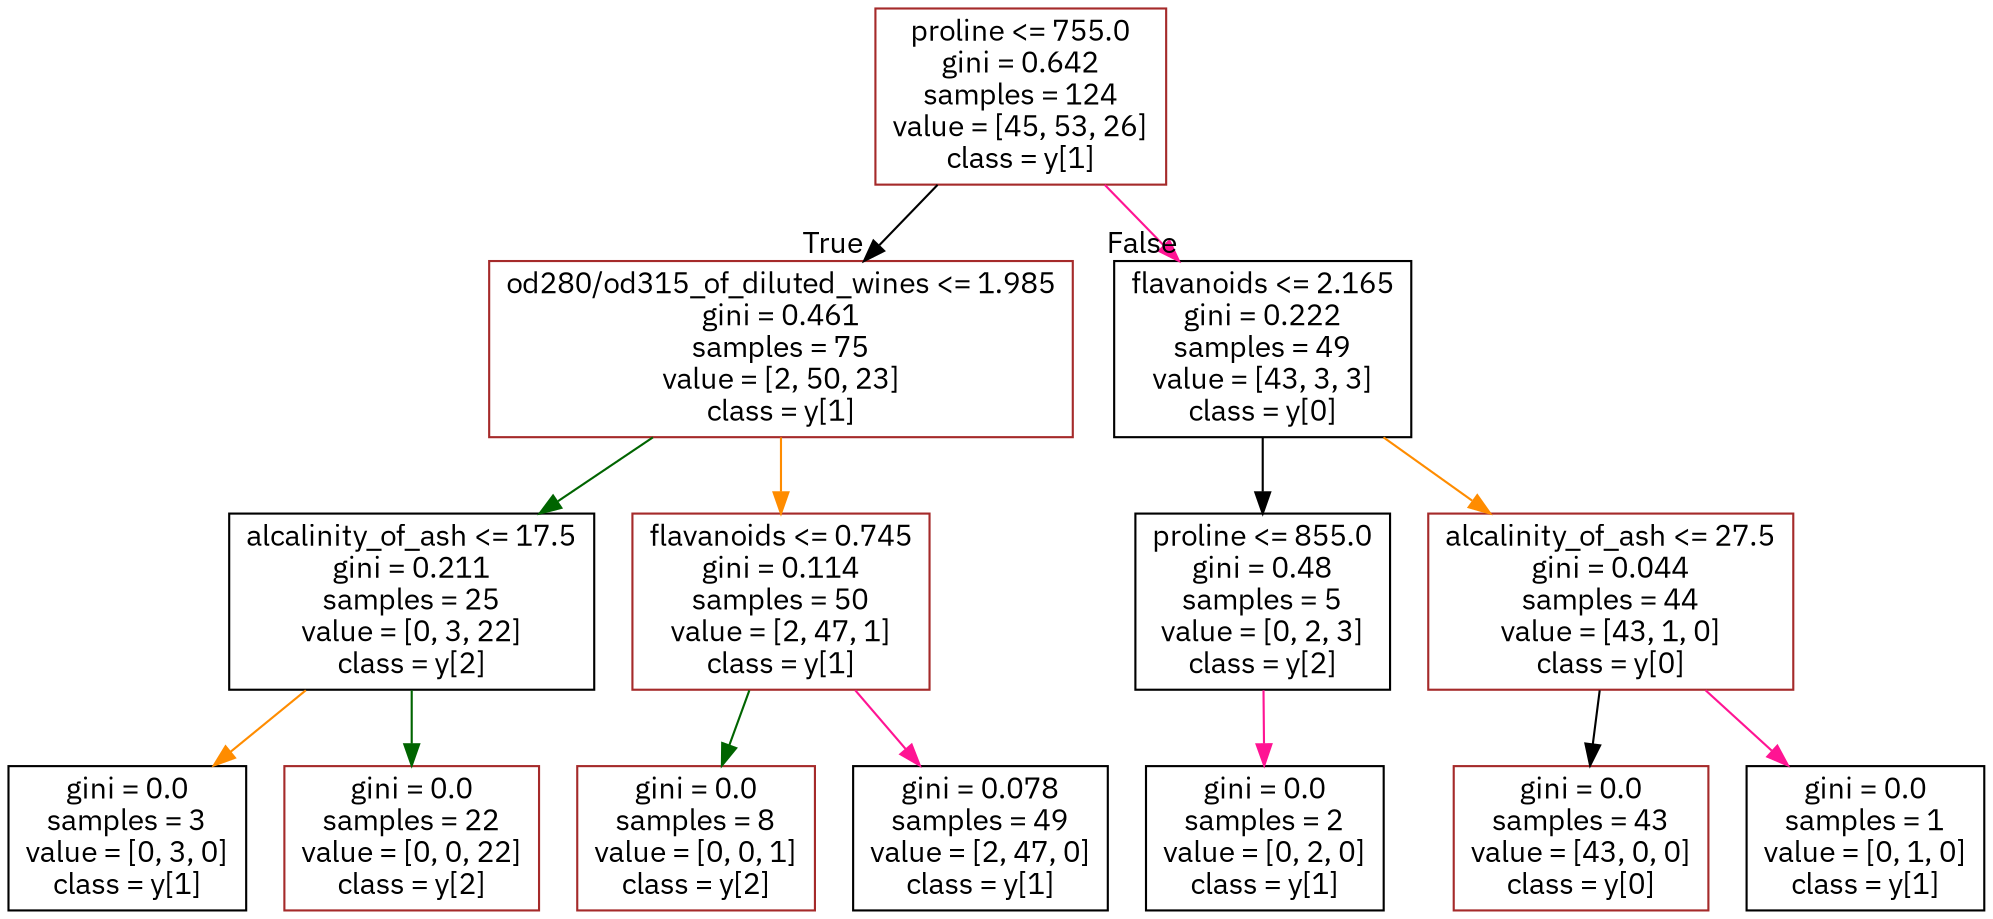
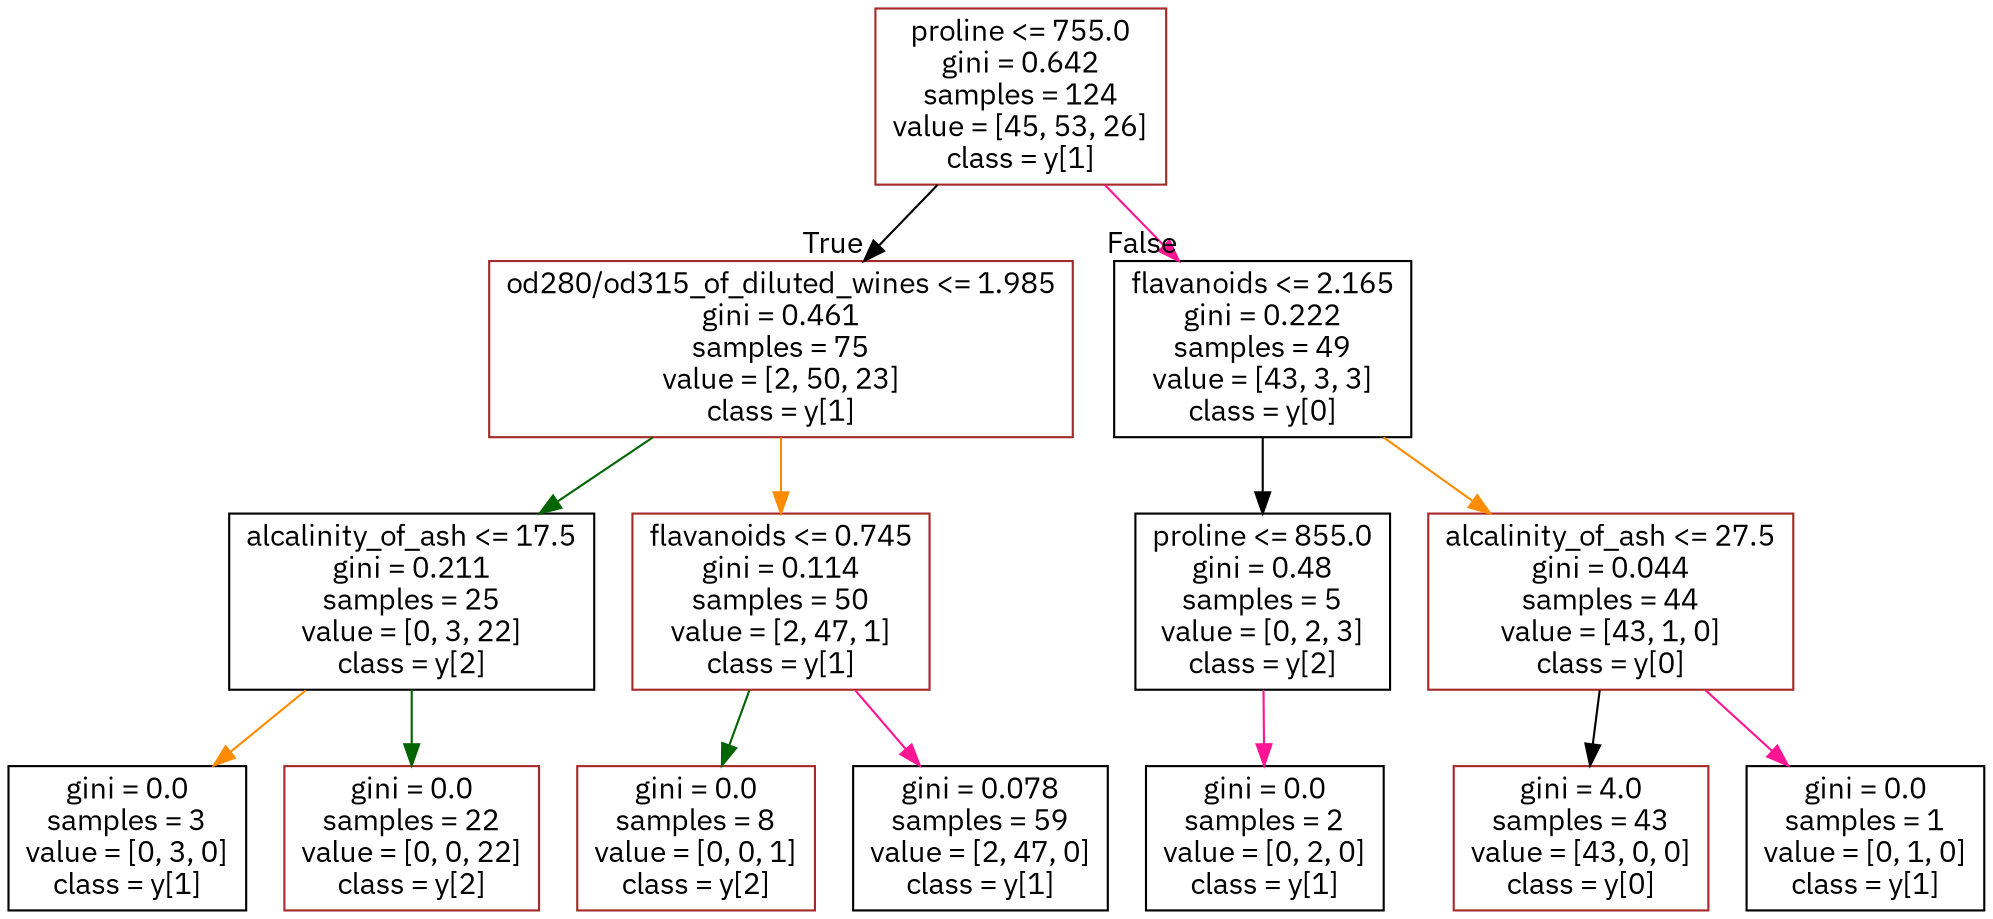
(980, 838) -> (980, 838)
(1581, 838) -> (1581, 838)
